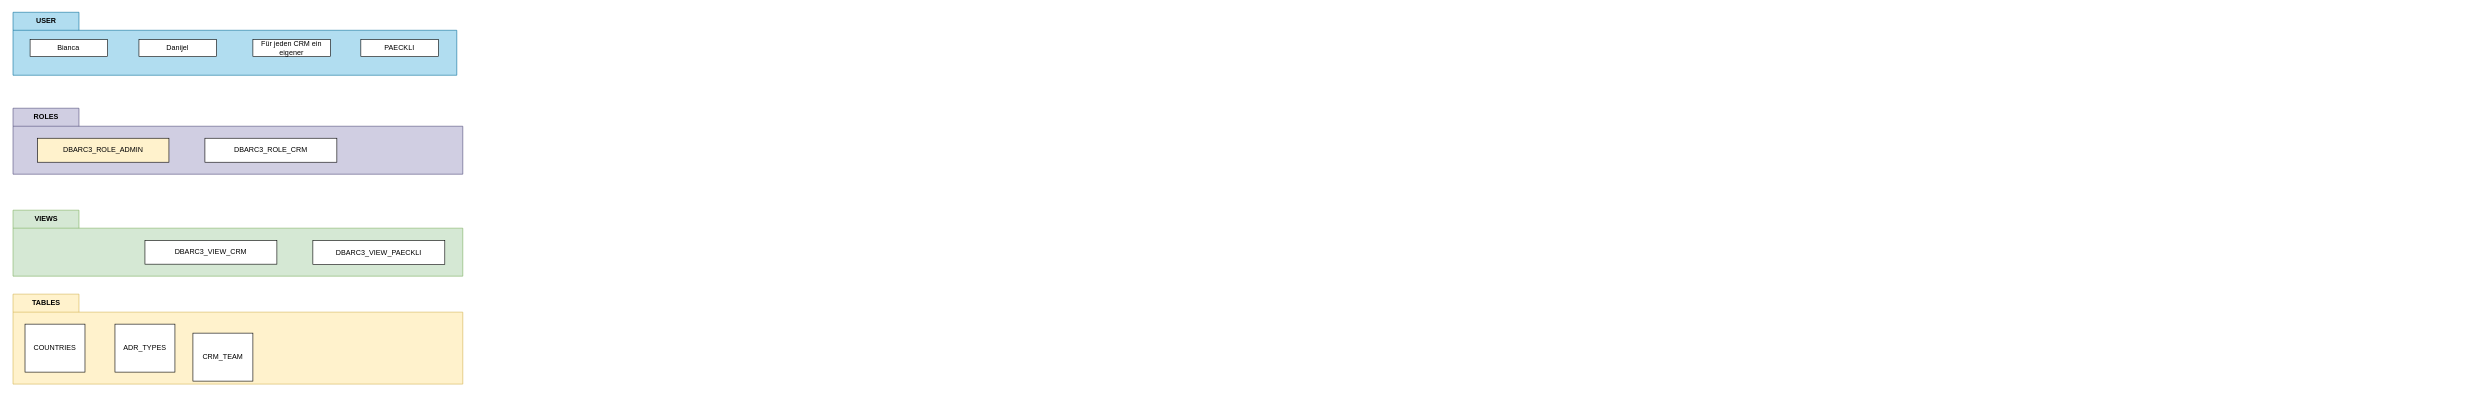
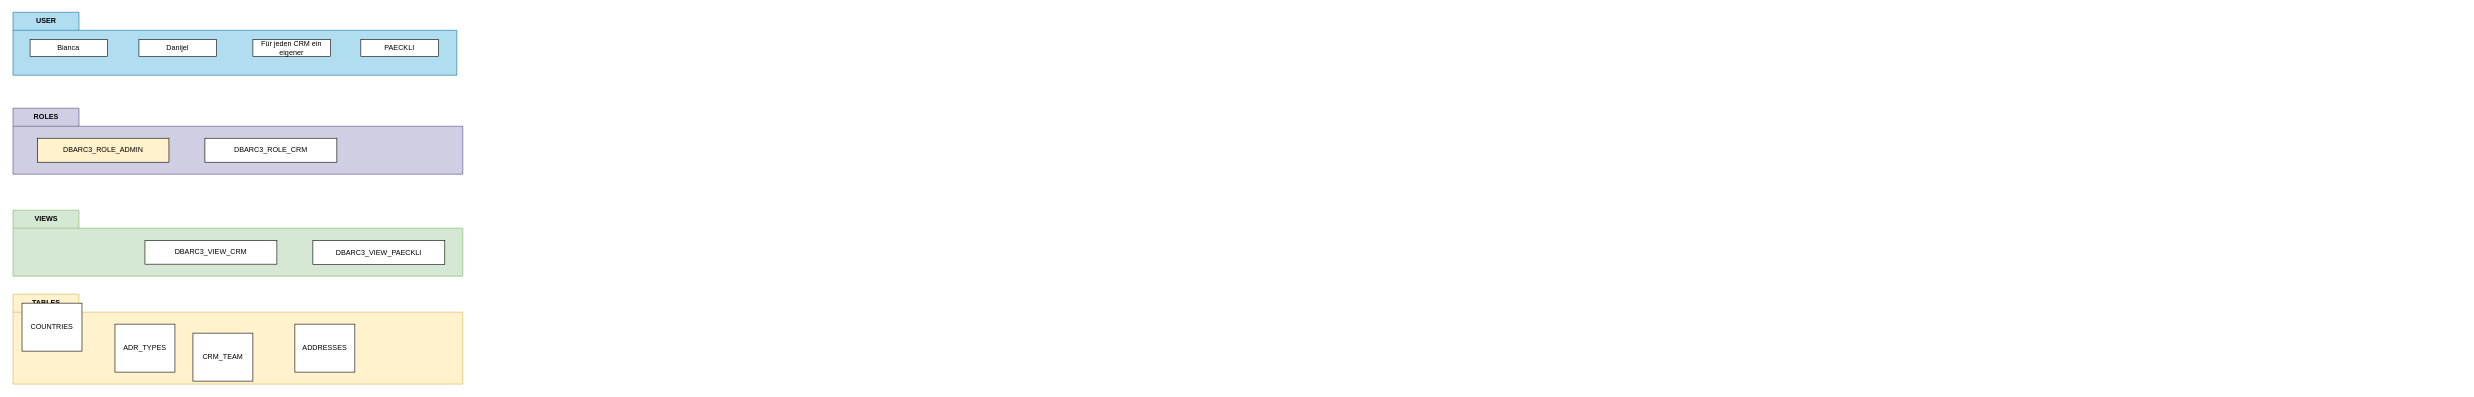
(54, 348) -> (51, 327)
none -> (324, 348)
